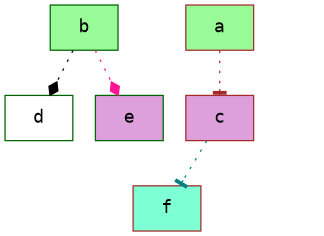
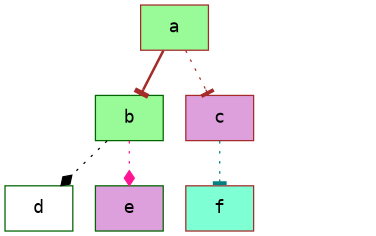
none -> (153, 70)
